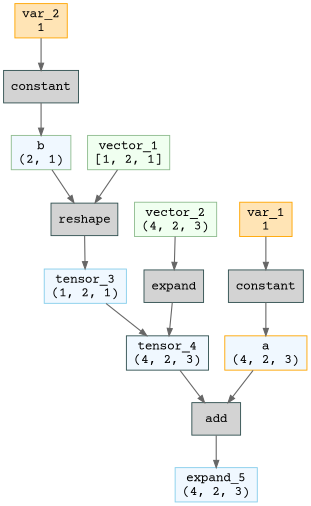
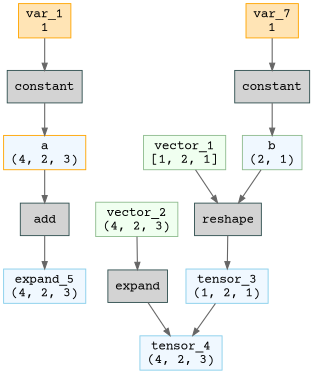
(41, 21) -> (272, 21)
(167, 353) -> (181, 353)
(190, 384) -> none
